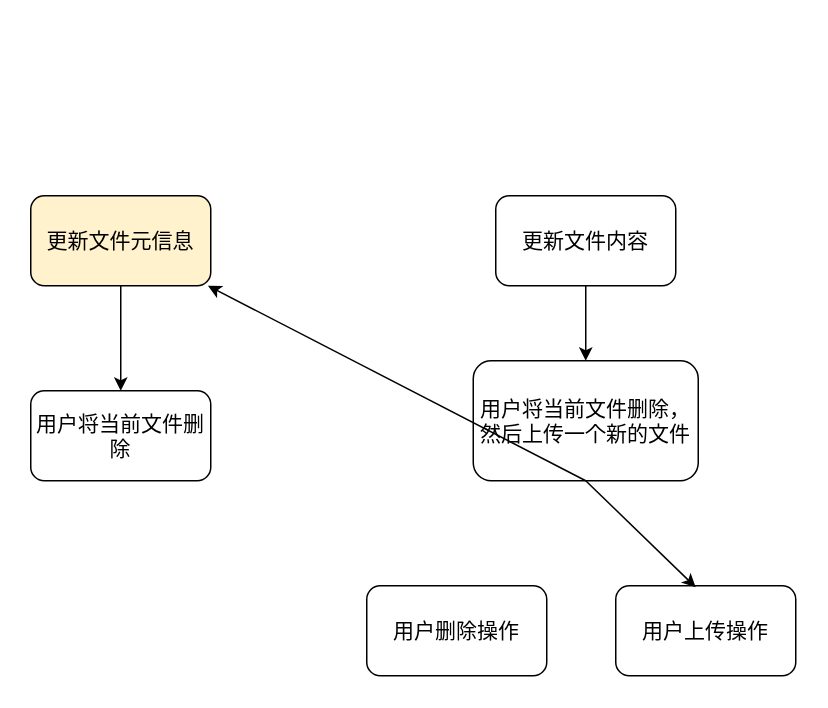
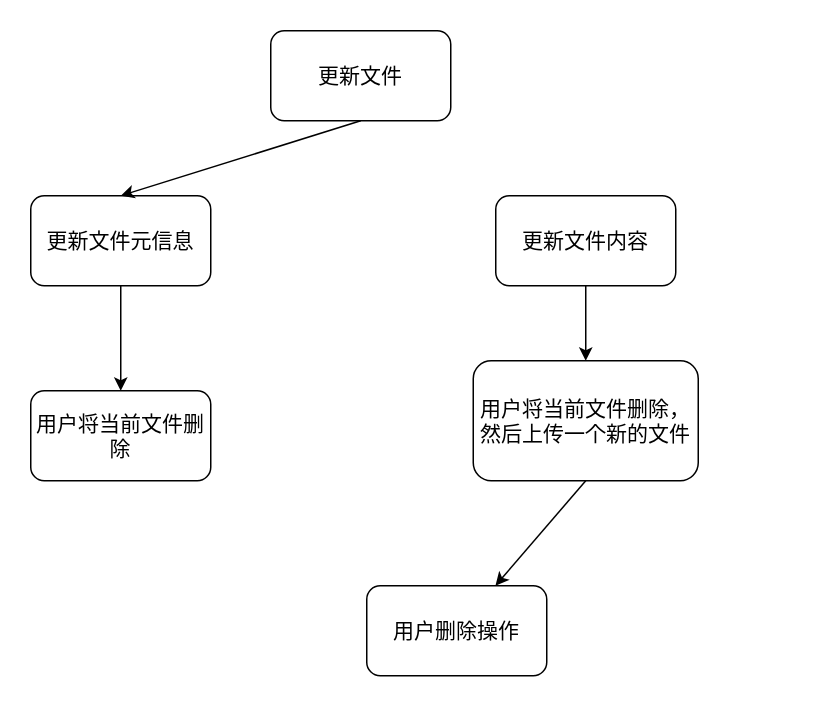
none -> (361, 76)
none -> (246, 157)
(121, 241) -> (121, 241)
(401, 385) -> (543, 530)
(638, 531) -> none
(706, 631) -> none
